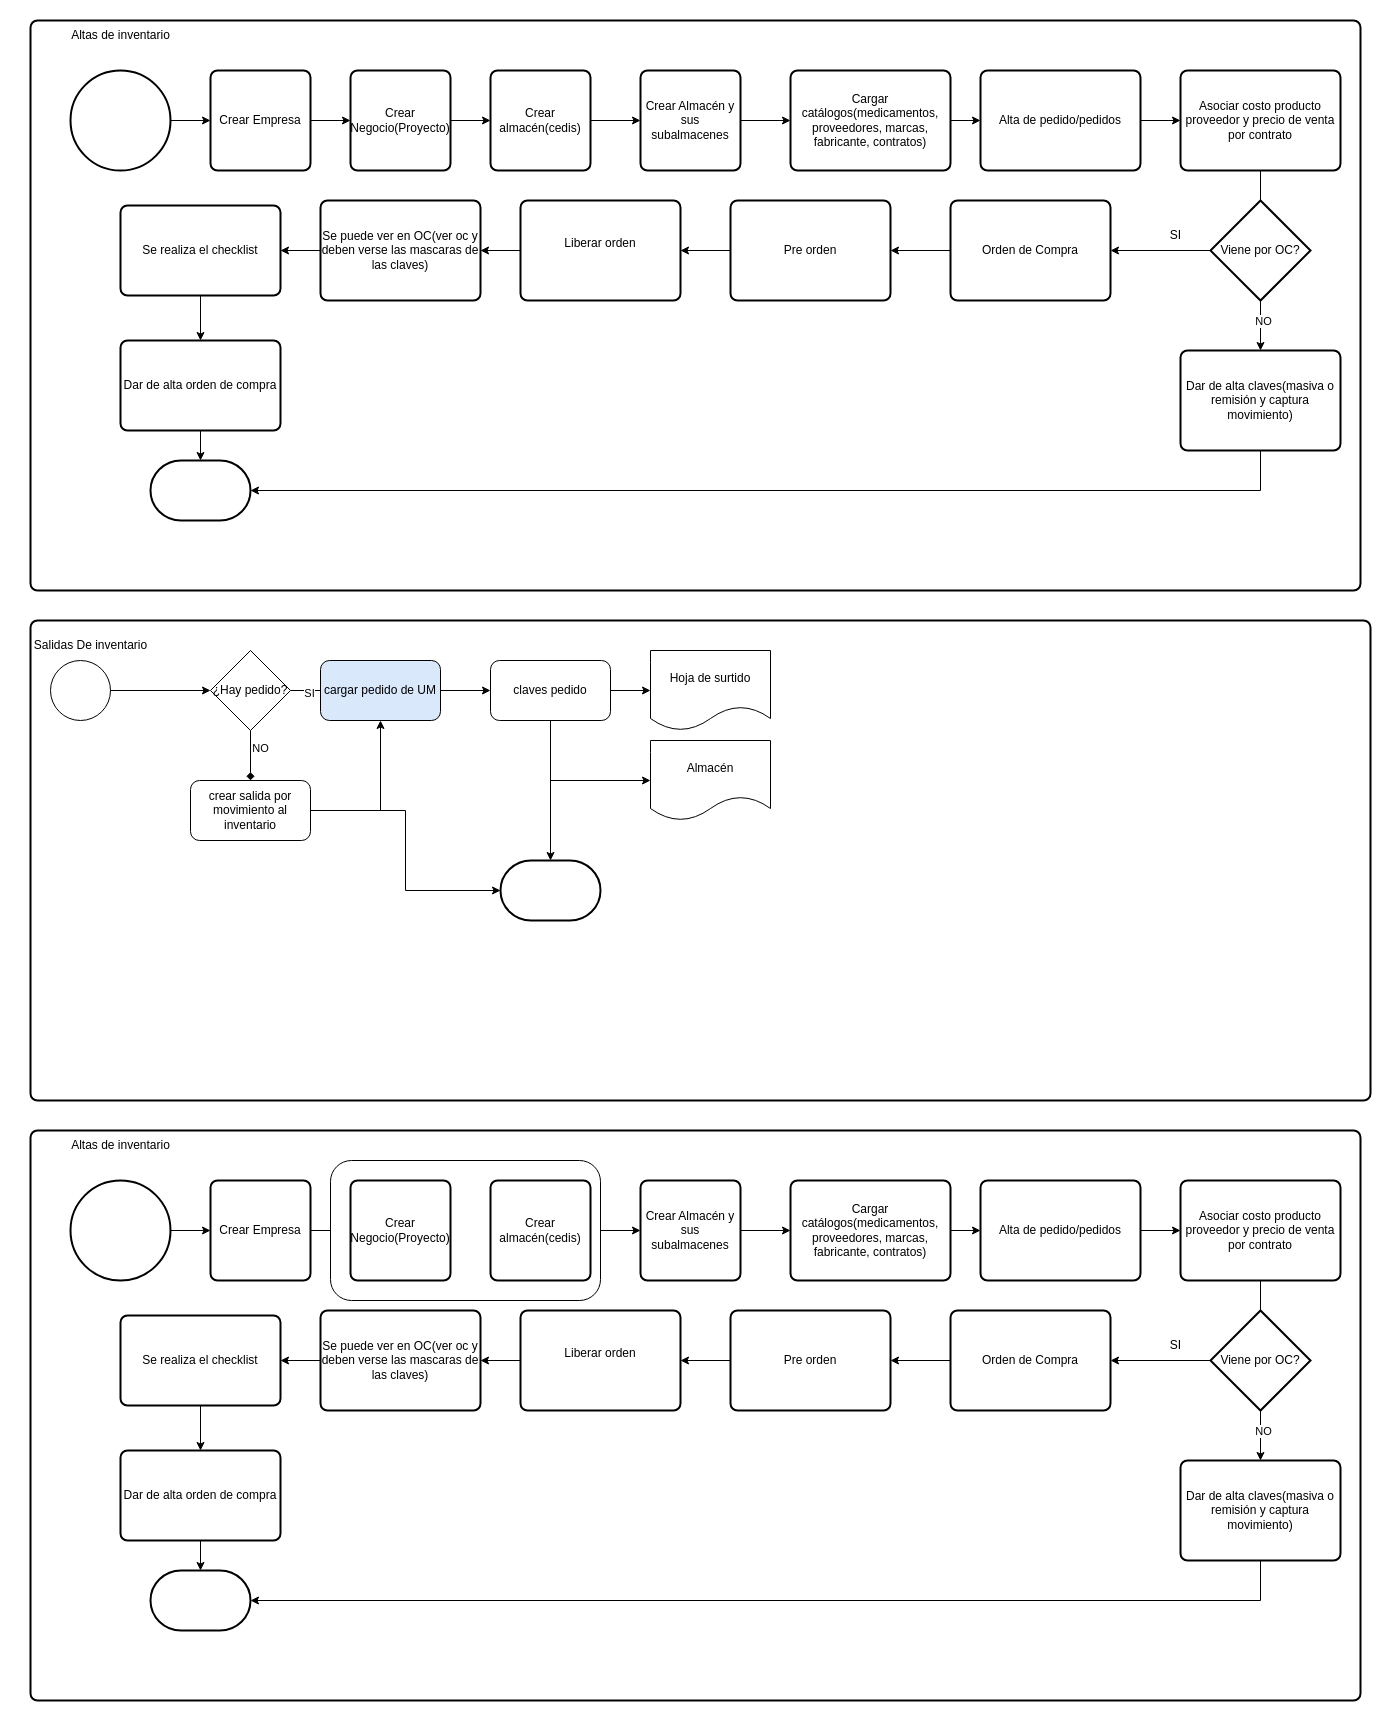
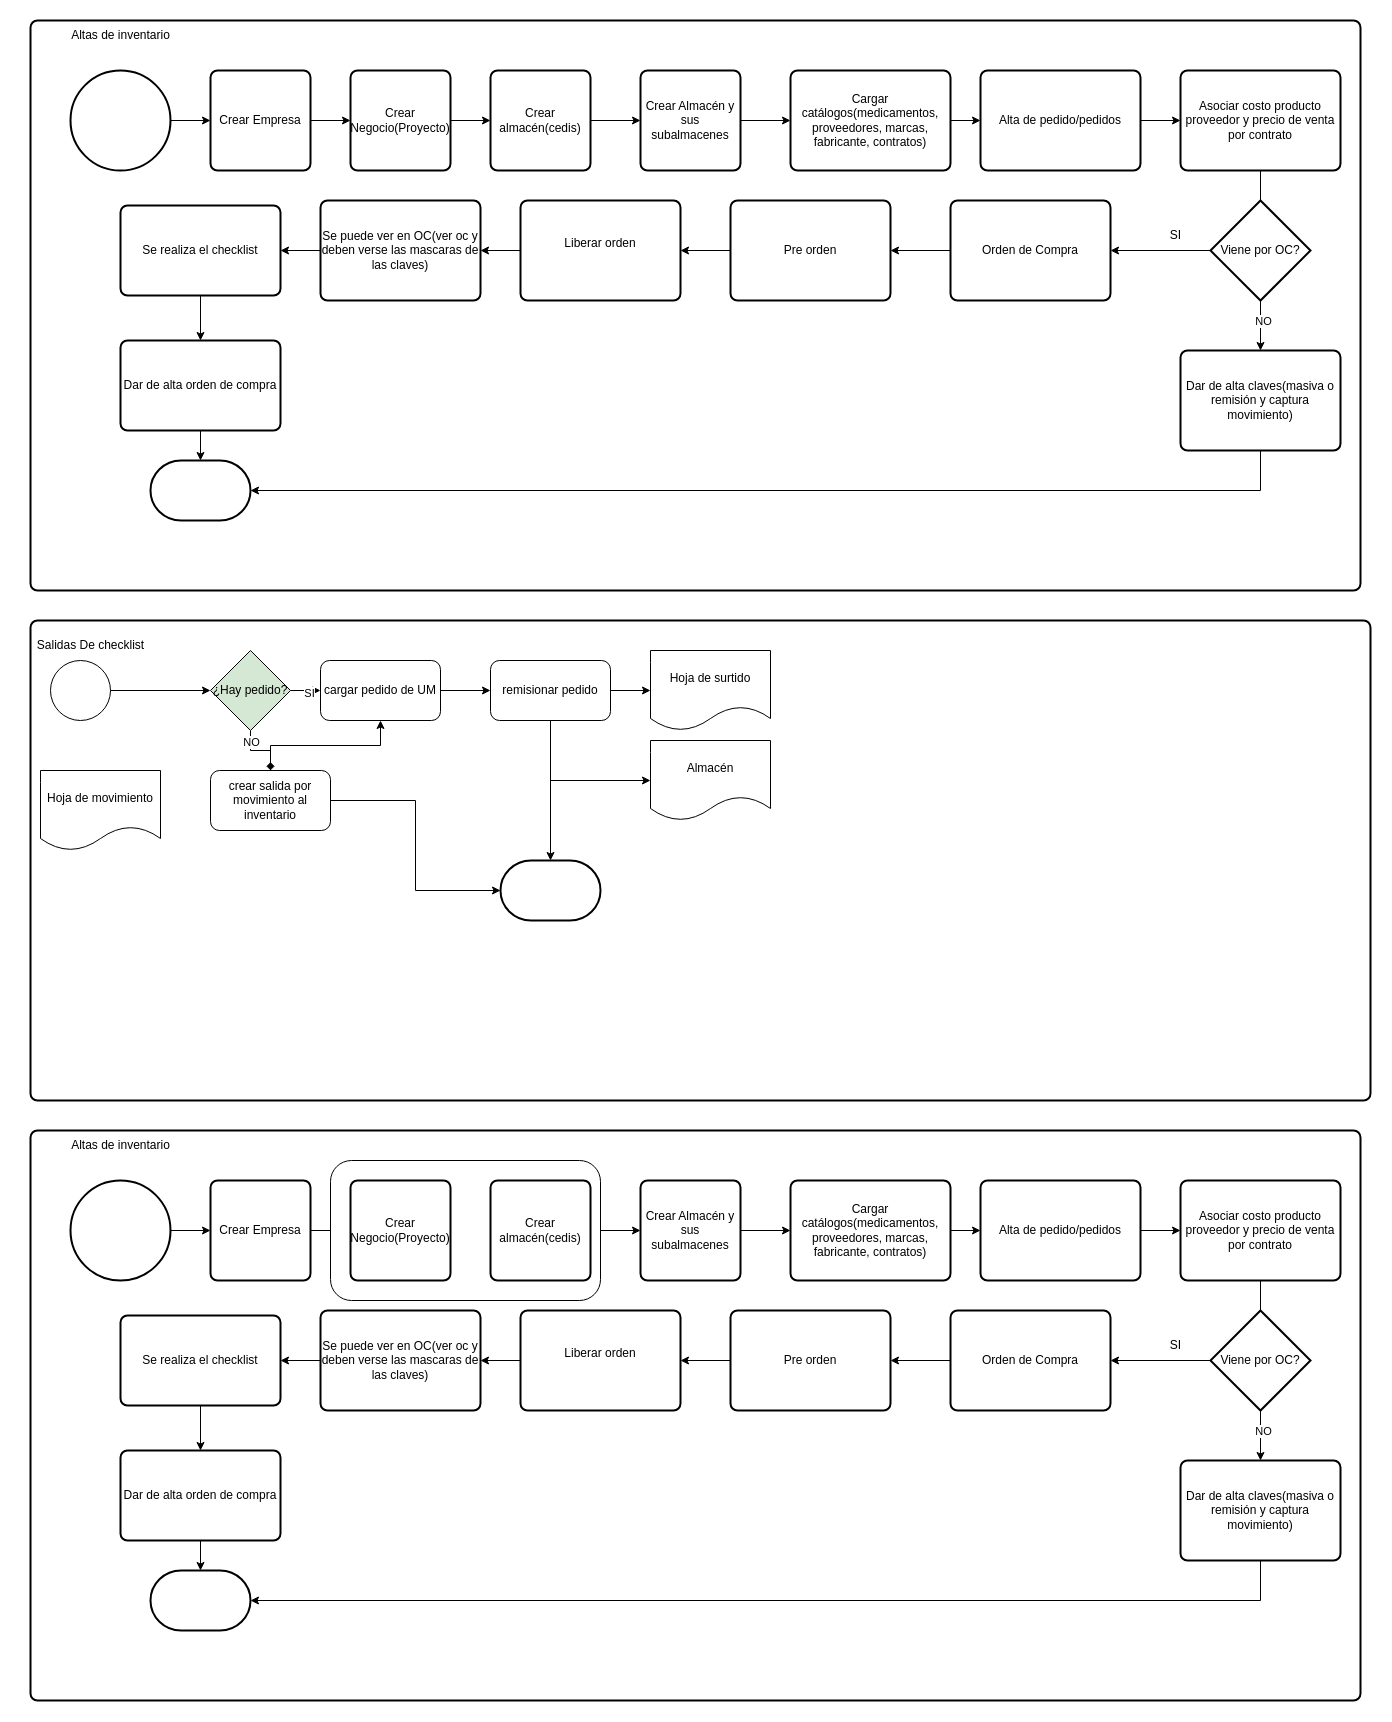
(91, 646) -> (91, 646)
(251, 691) -> (251, 691)
(316, 691) -> (313, 691)
(381, 691) -> (381, 691)
(551, 691) -> (551, 691)
none -> (101, 811)
(251, 811) -> (271, 801)
